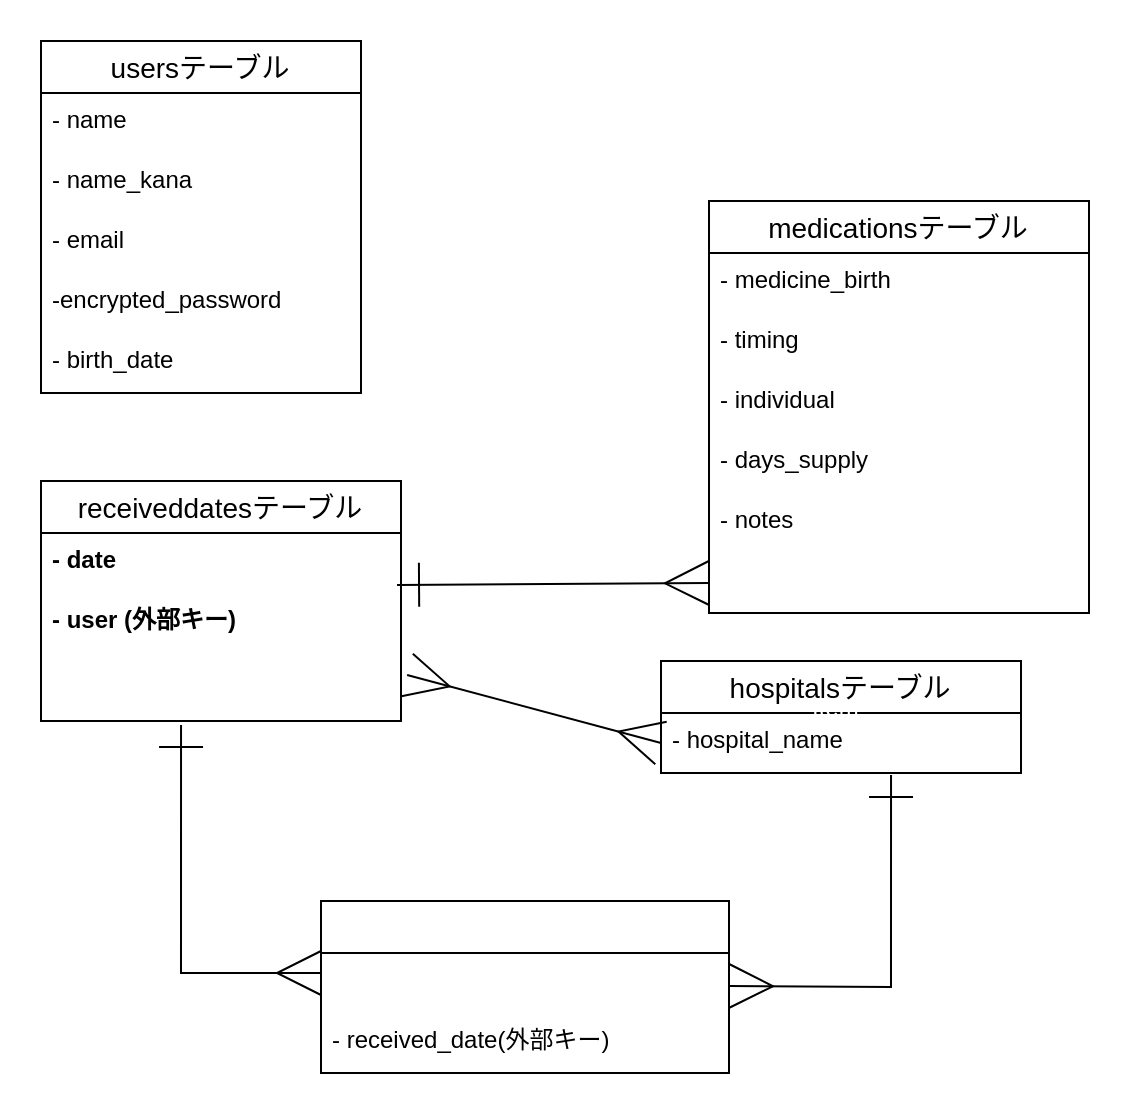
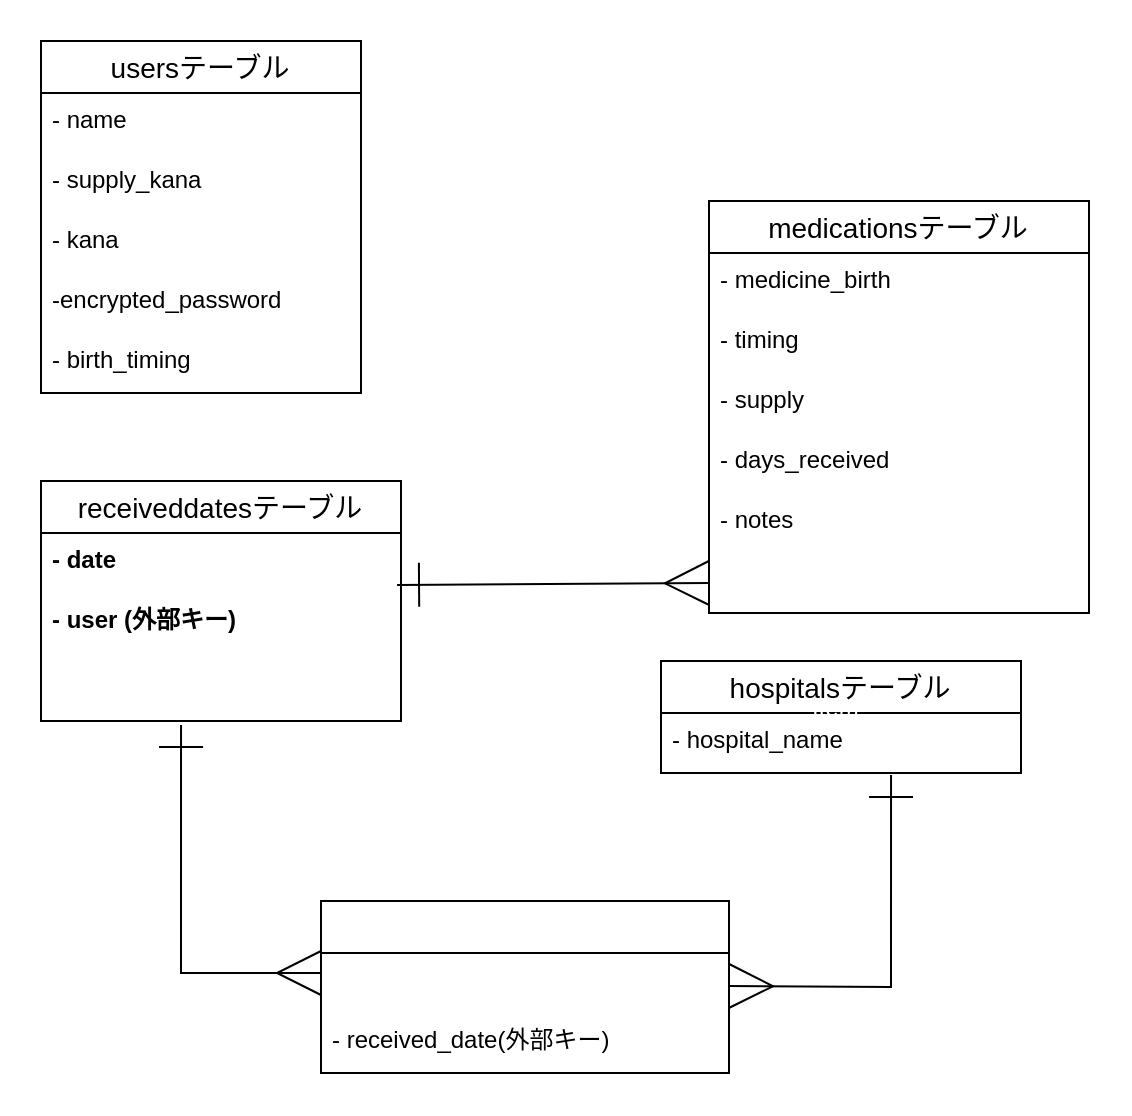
(123, 180) -> (133, 180)
(90, 240) -> (89, 240)
(126, 360) -> (134, 360)
(785, 400) -> (768, 400)
(801, 460) -> (815, 460)
(533, 709) -> none
